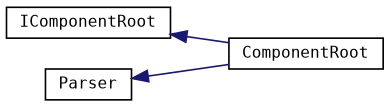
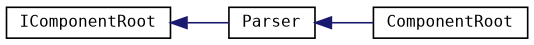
(208, 40) -> (208, 23)
